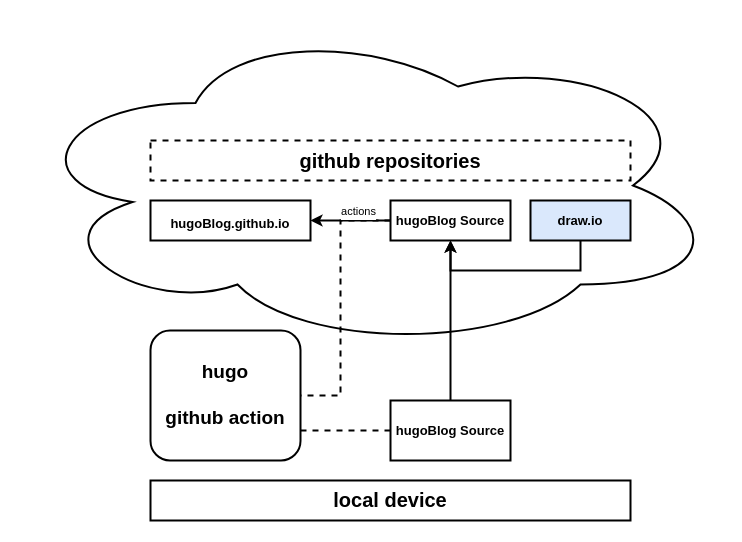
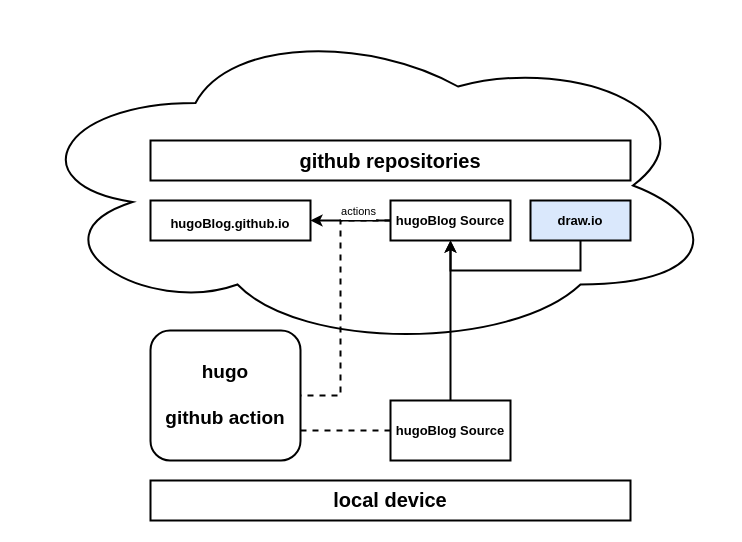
(391, 161) -> (391, 161)
